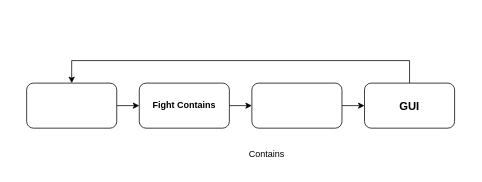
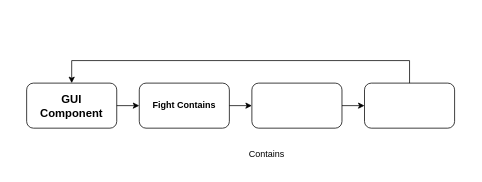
none -> (72, 105)
(409, 105) -> none
